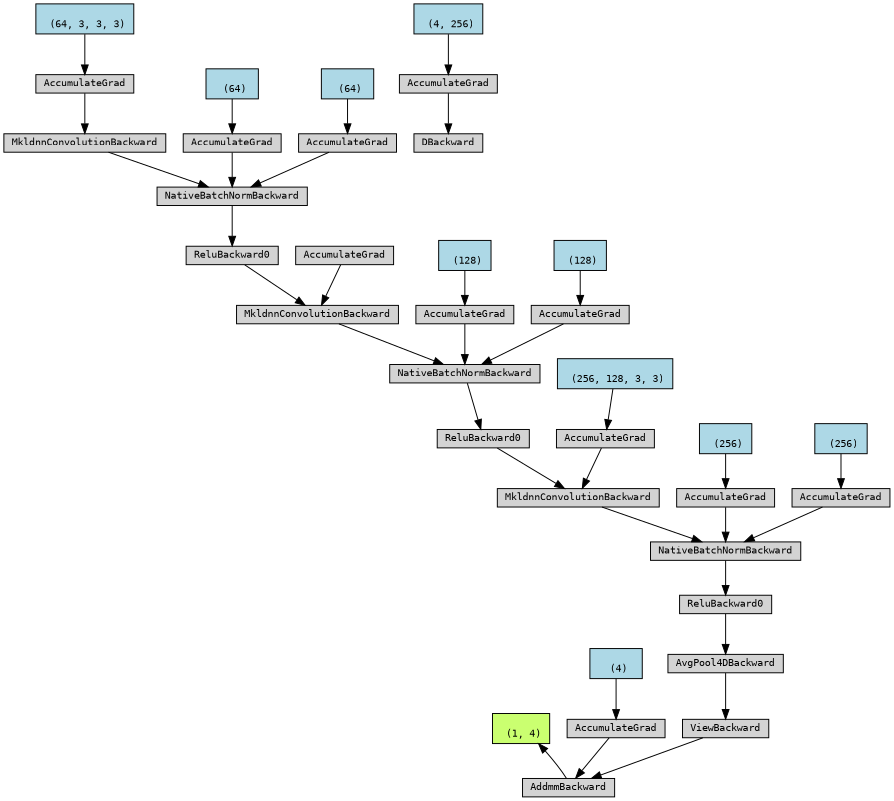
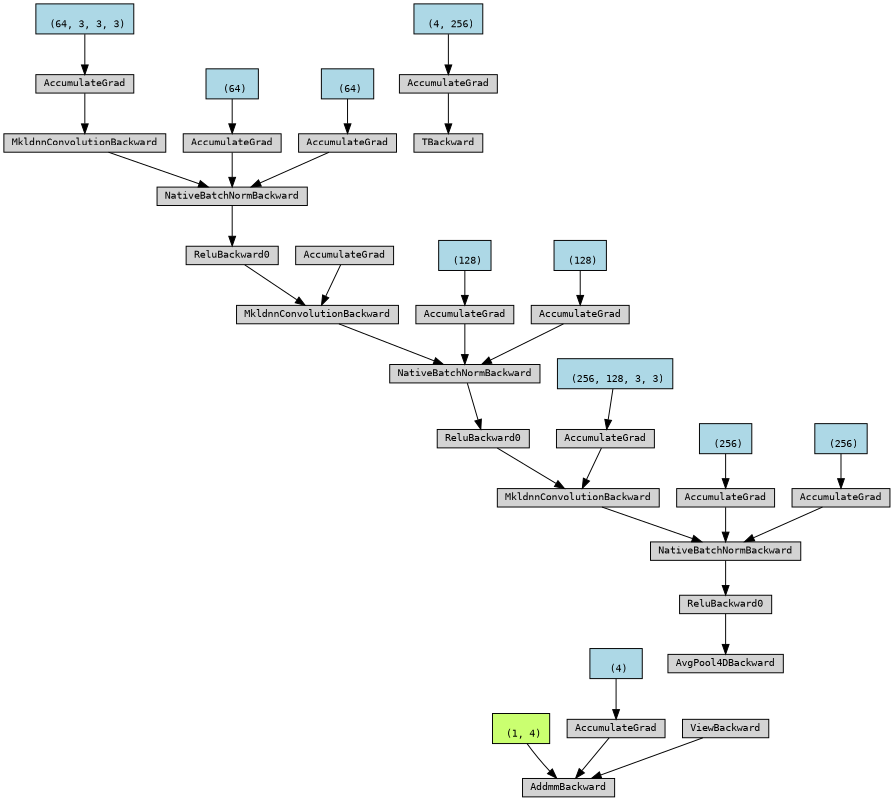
(448, 143) -> (448, 143)
(726, 691) -> none
(556, 764) -> (538, 758)
